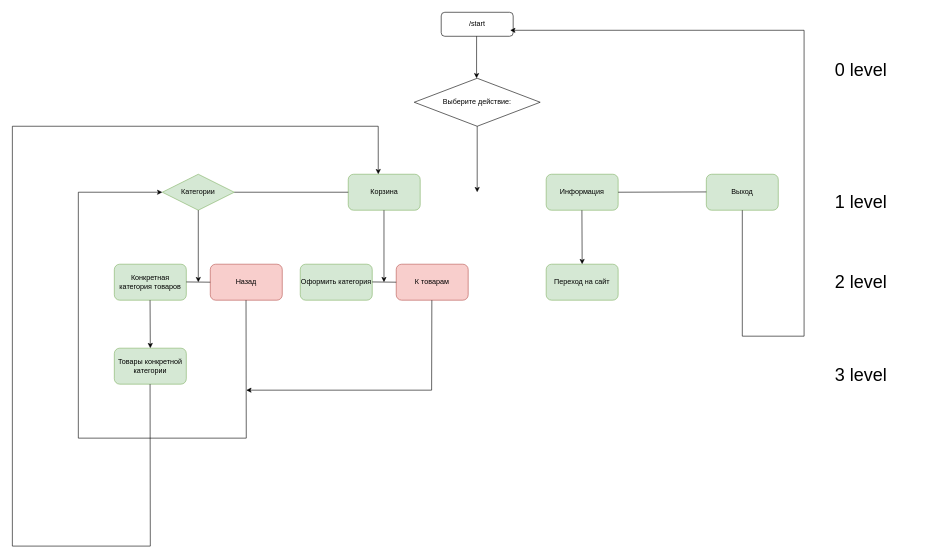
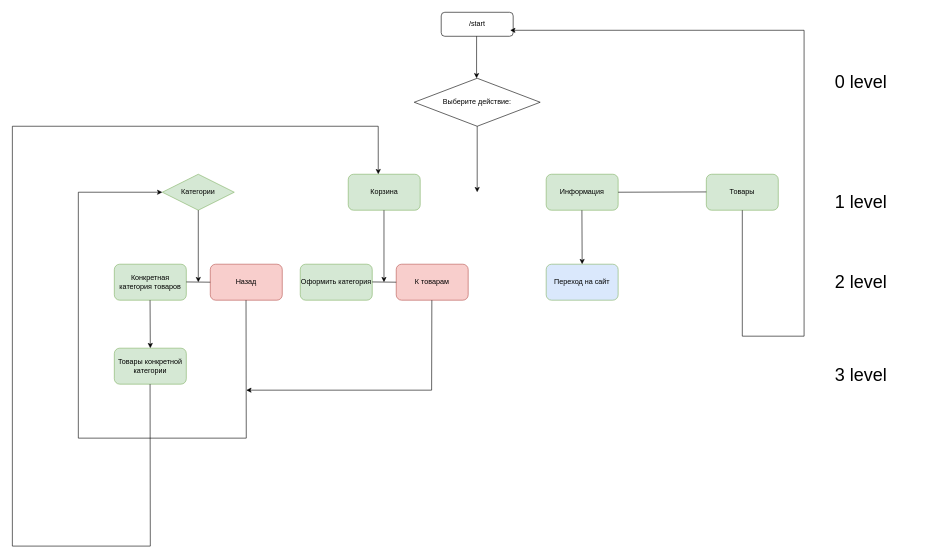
(861, 69) -> (861, 81)
(291, 192) -> none
(743, 192) -> (743, 192)
(582, 282) -> (582, 282)
